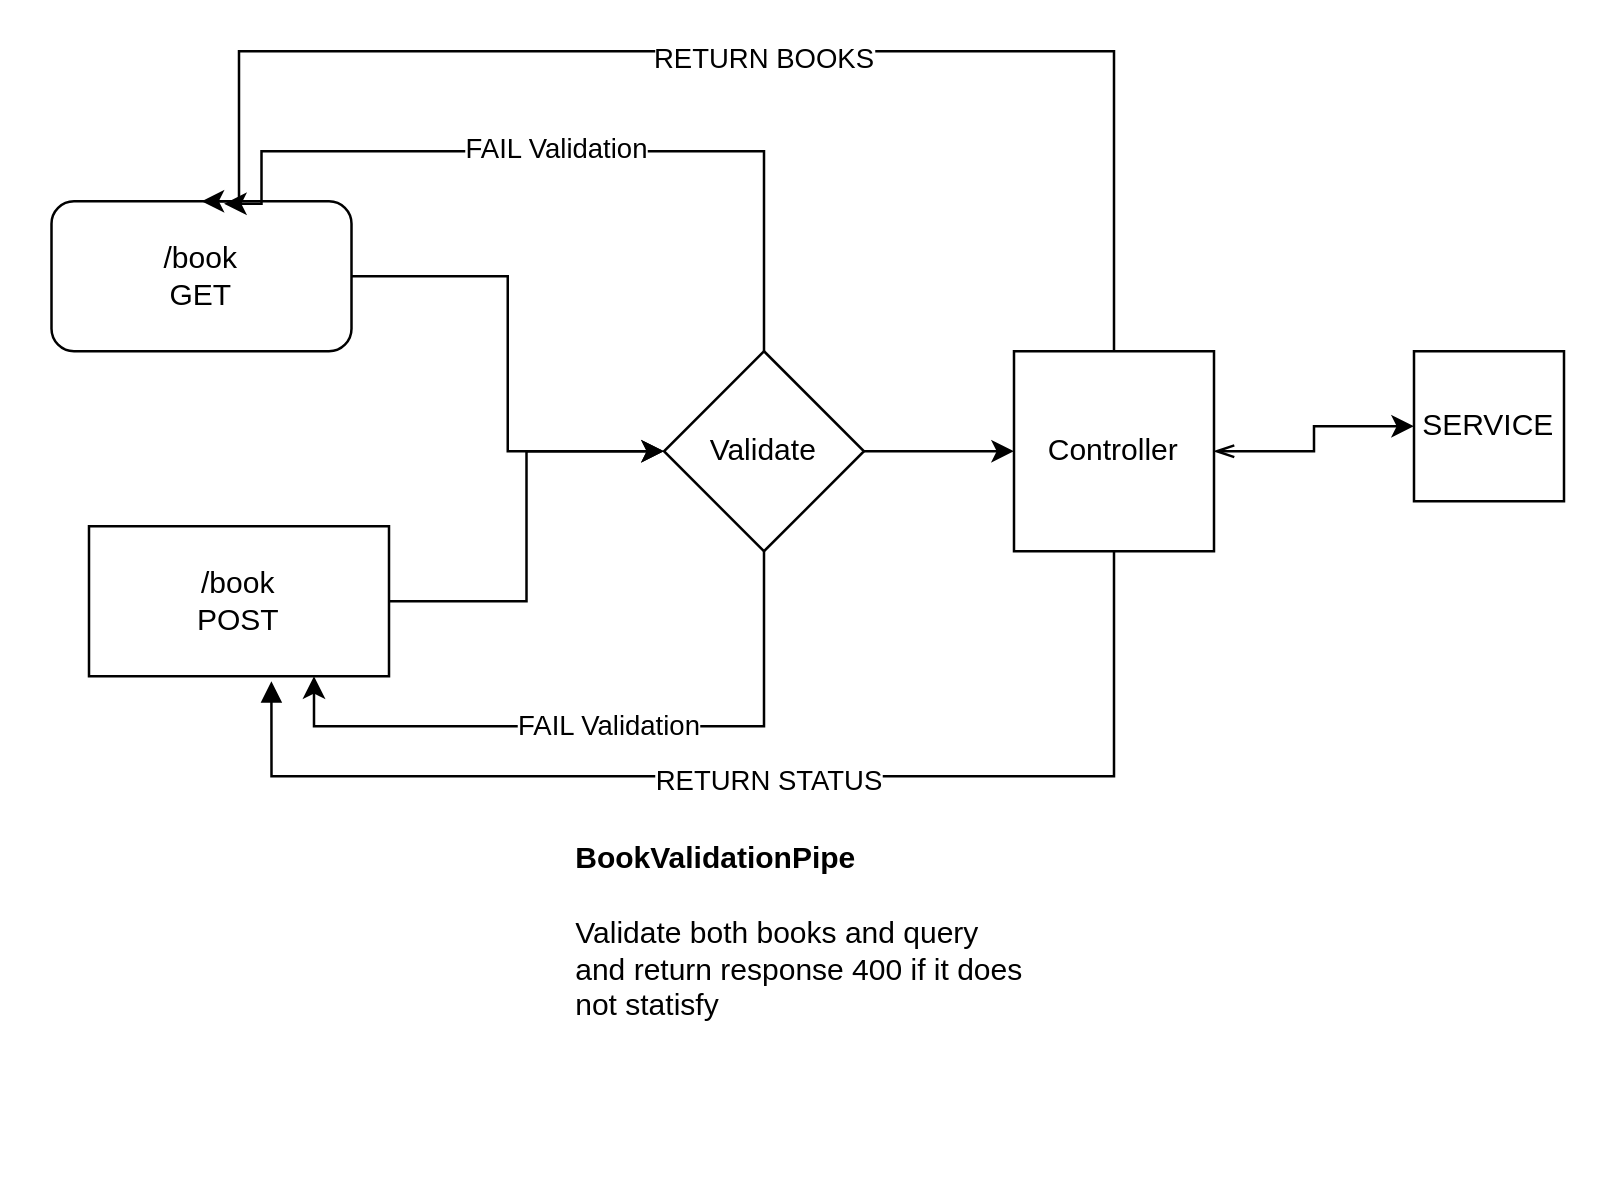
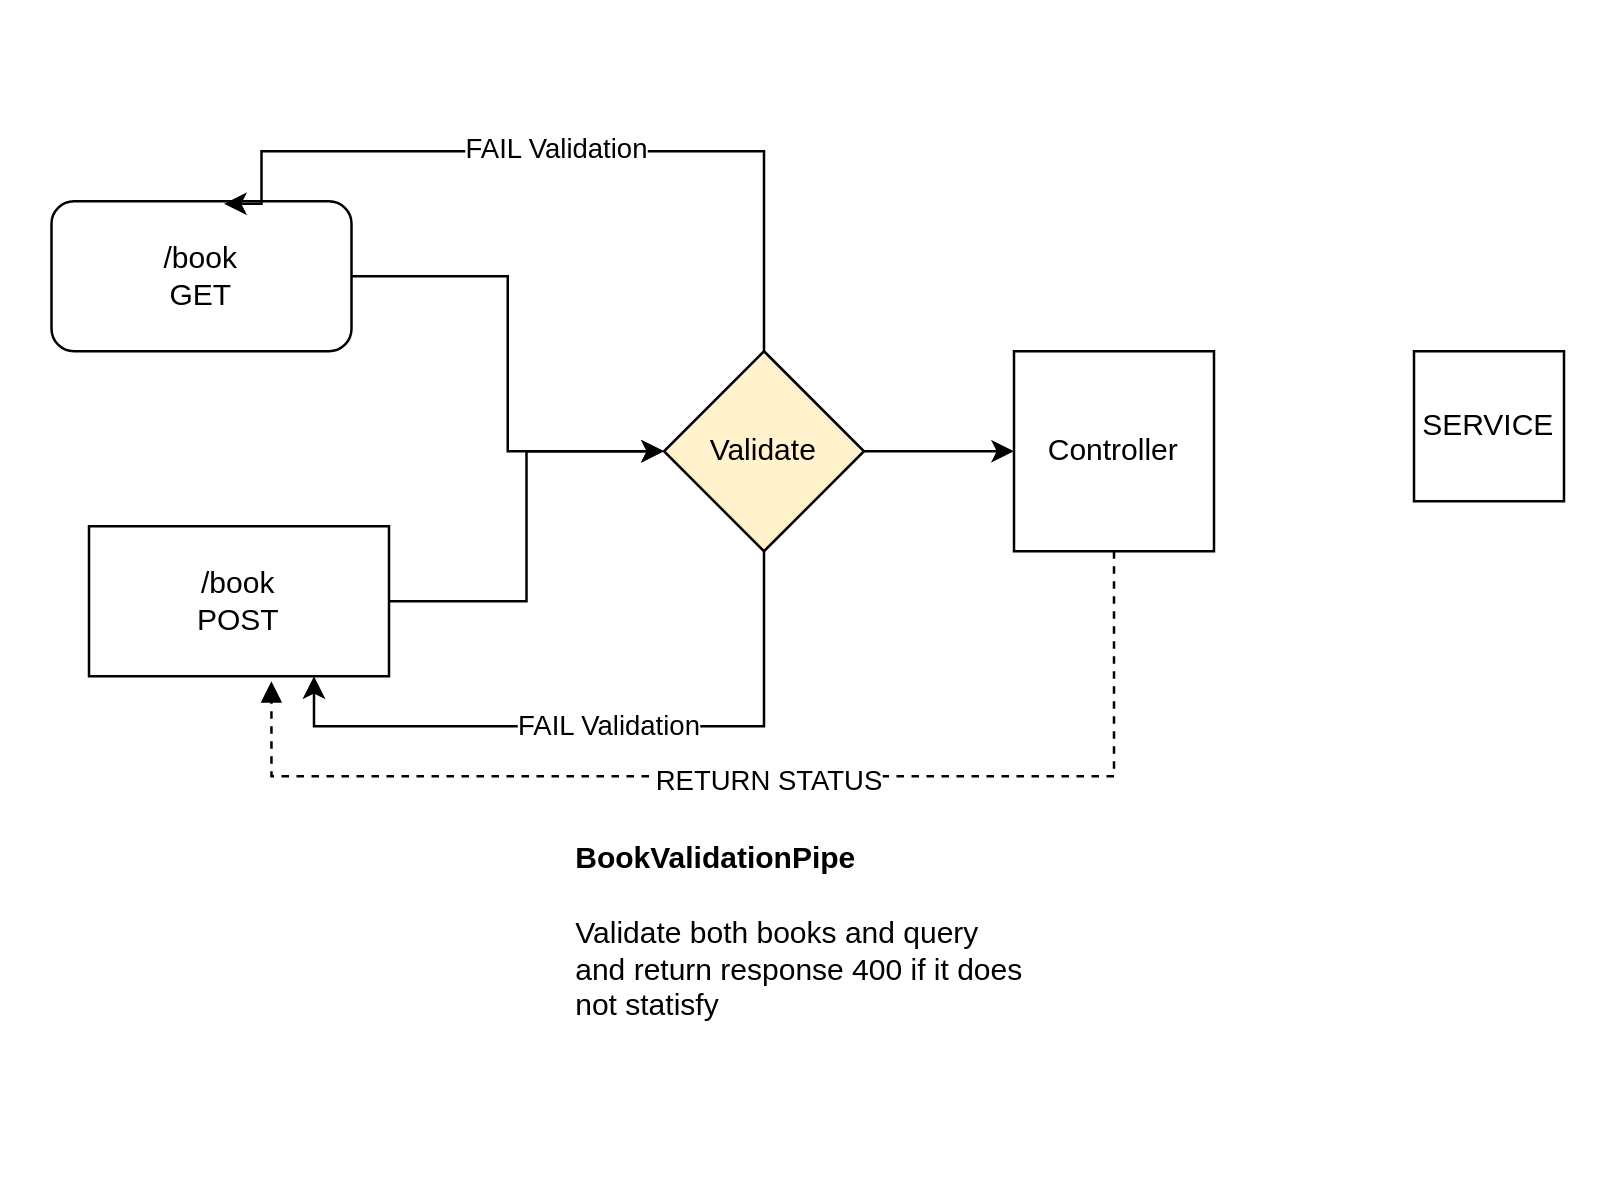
(430, 51) -> none
(1314, 444) -> none
(764, 451) -> (764, 451)
(427, 776) -> (427, 776)
